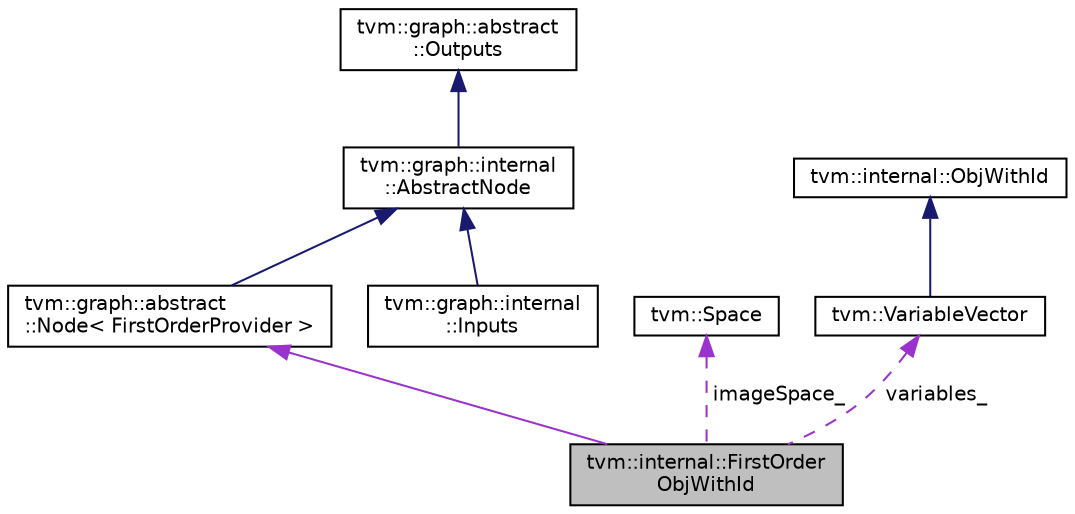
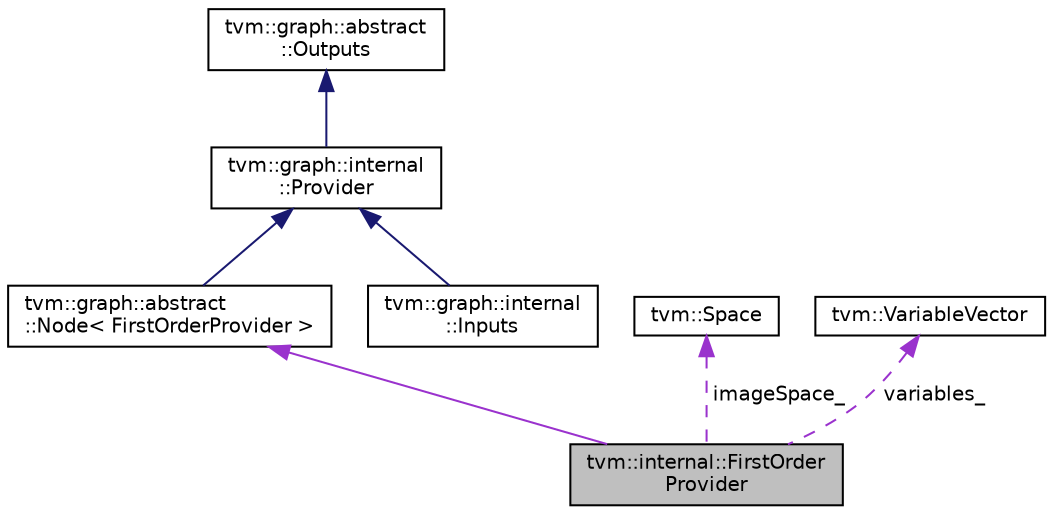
(459, 178) -> (326, 178)
(930, 178) -> none
(707, 475) -> (707, 475)
